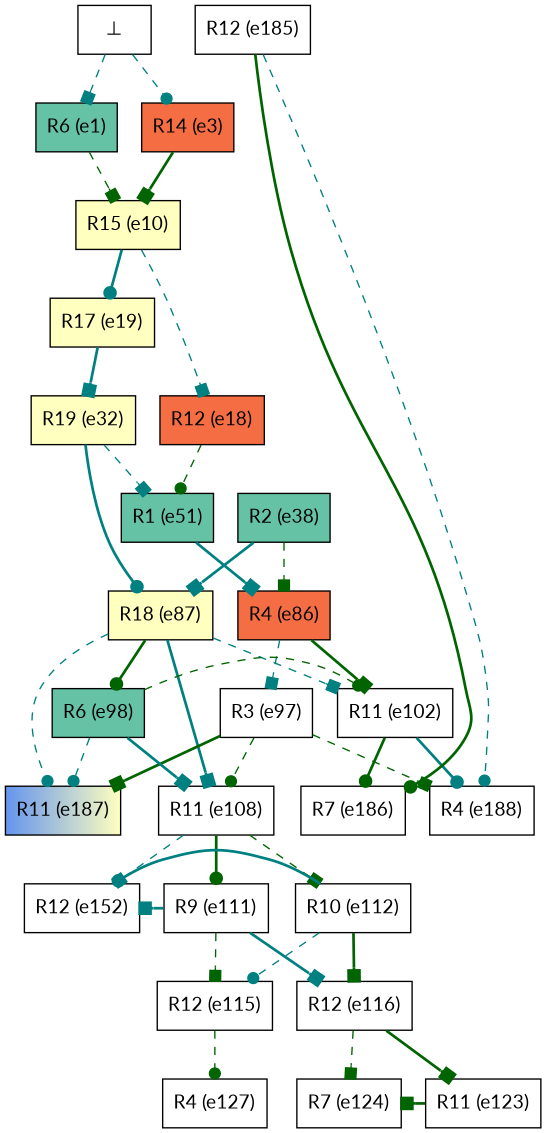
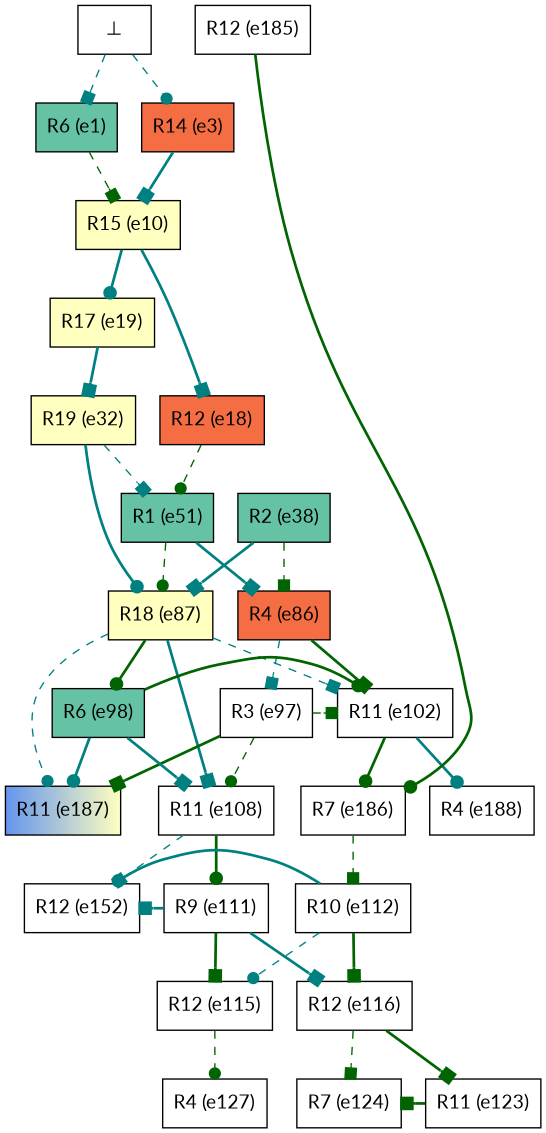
(161, 171) -> (161, 171)
(173, 315) -> (173, 315)
(405, 408) -> none
none -> (164, 561)
(244, 660) -> (244, 660)
(83, 757) -> (83, 757)
(365, 758) -> (318, 713)
(275, 852) -> (353, 853)
(216, 950) -> (216, 950)
